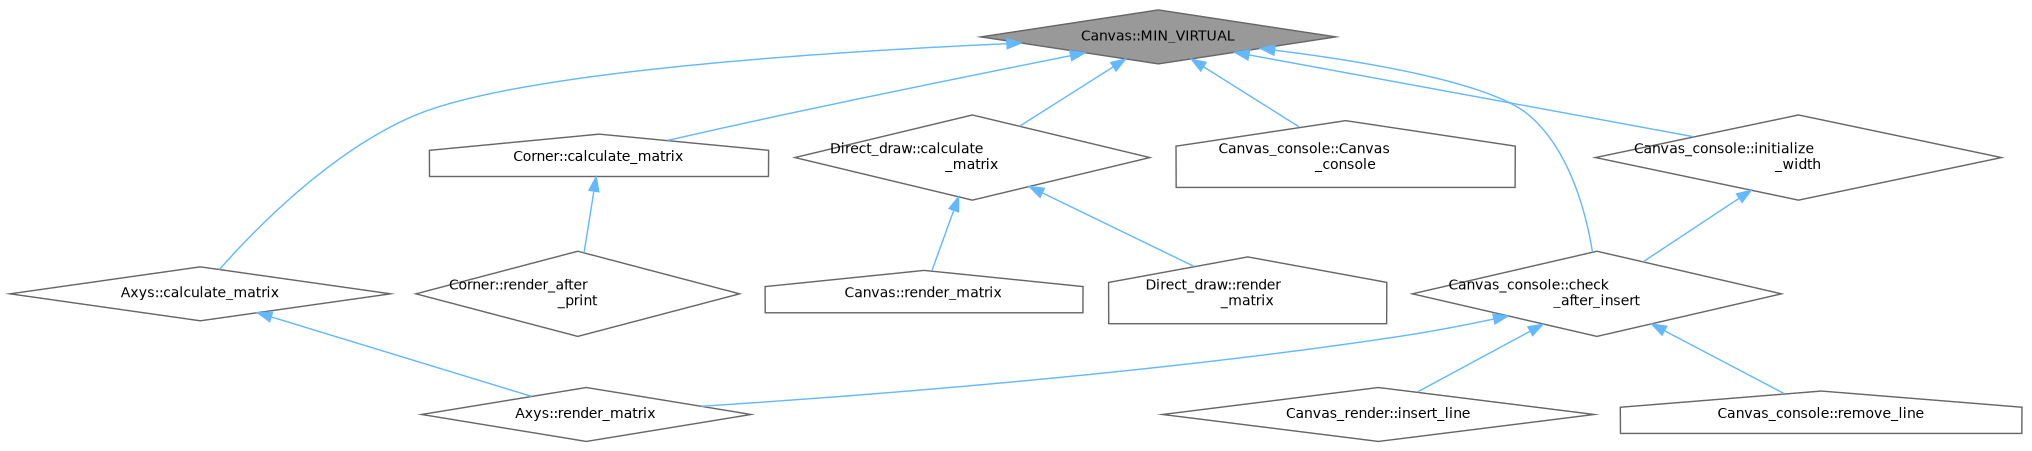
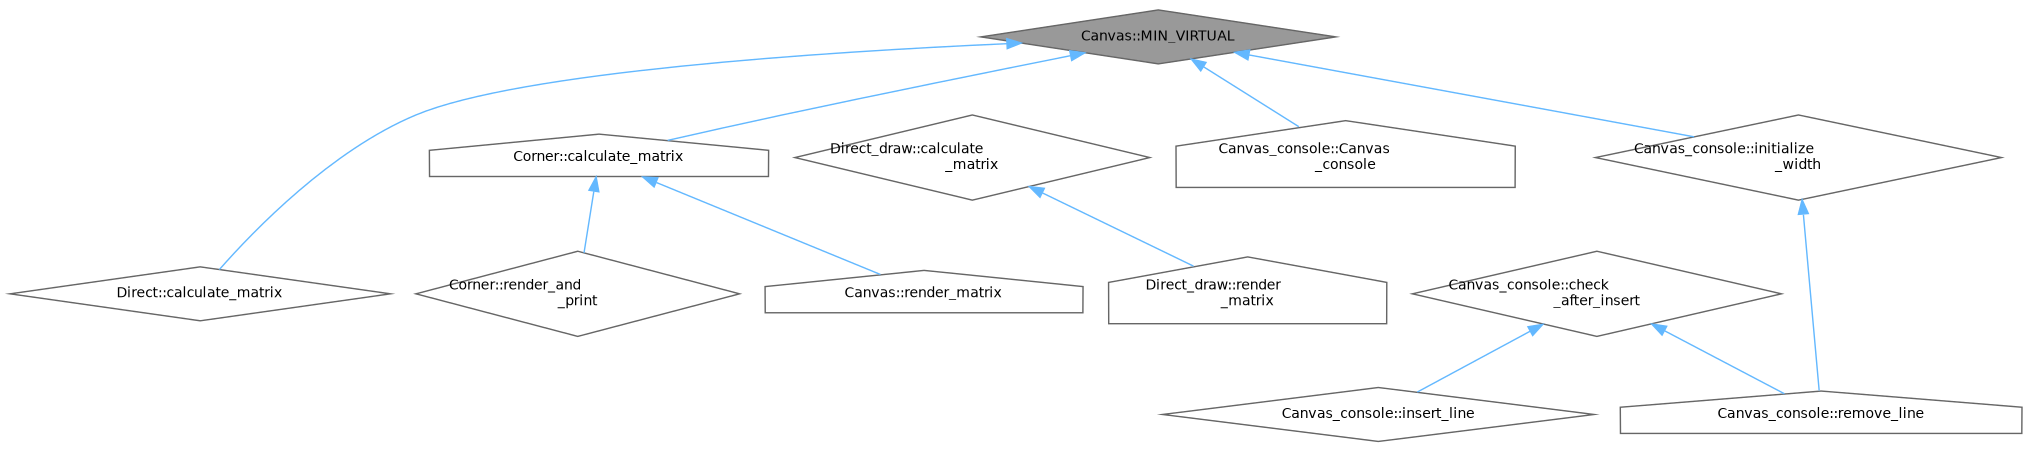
(1460, 84) -> none
(1066, 97) -> none
(1691, 230) -> (1811, 303)
(943, 240) -> (768, 228)
(200, 294) -> (200, 294)
(578, 294) -> (578, 294)
(586, 414) -> none
(1378, 414) -> (1378, 414)
